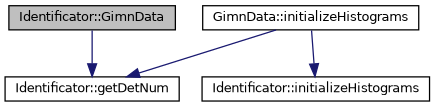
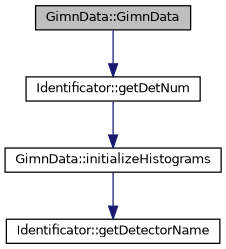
(92, 18) -> (113, 18)
(207, 51) -> (113, 118)
(316, 89) -> (113, 231)
